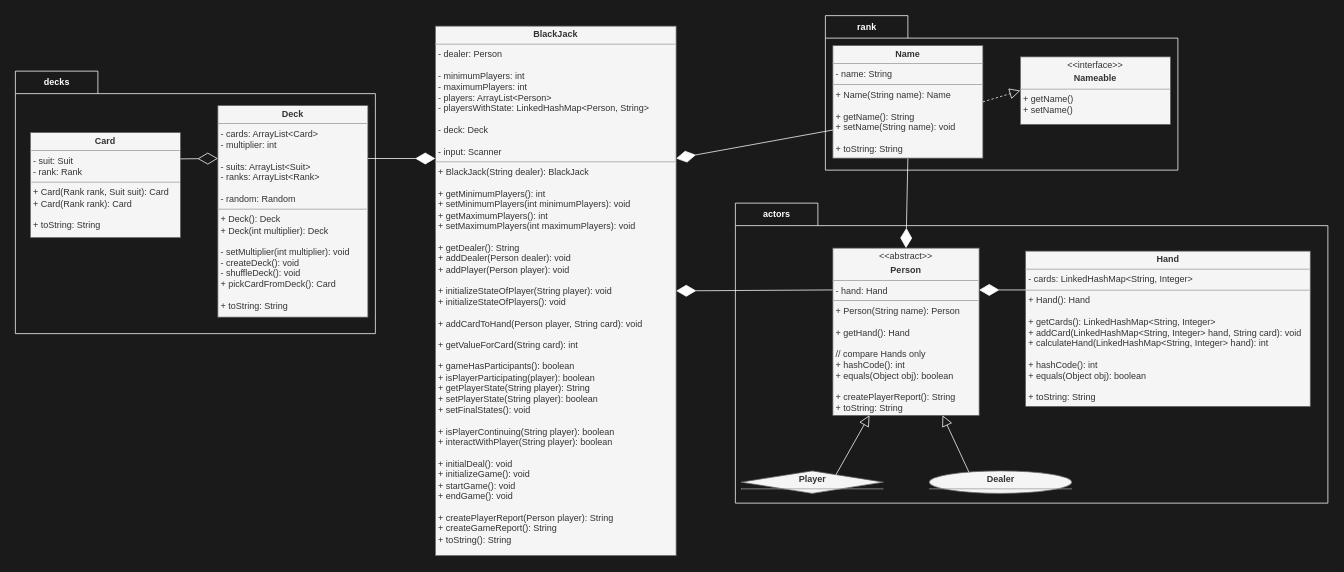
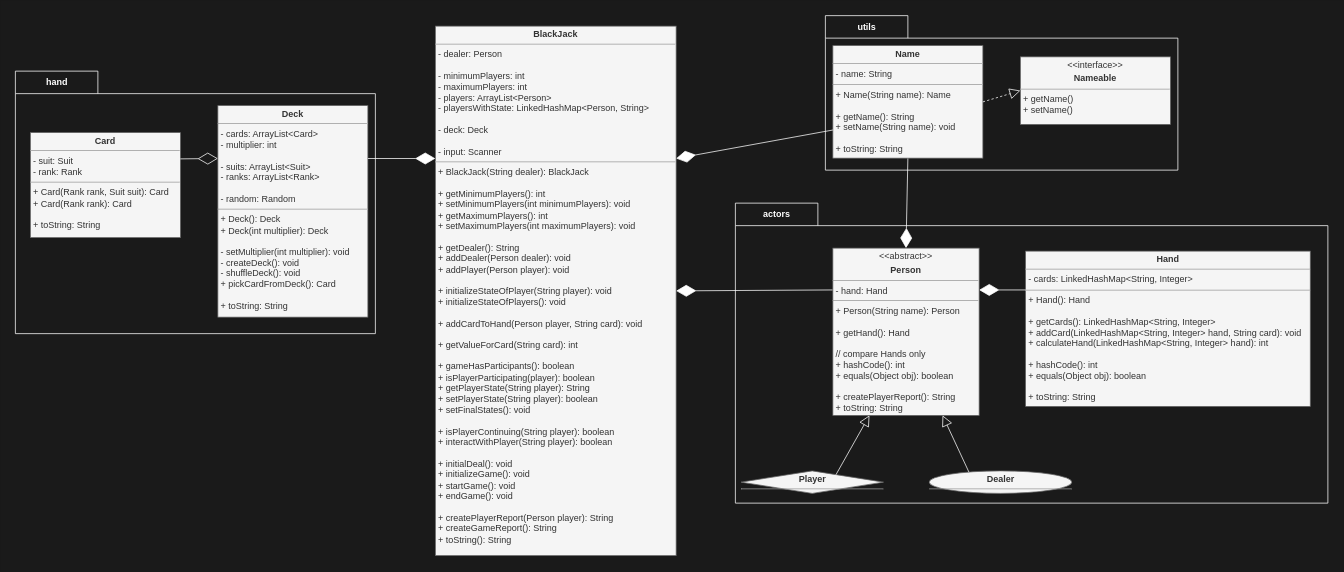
(867, 27) -> (867, 27)
(57, 82) -> (57, 82)
